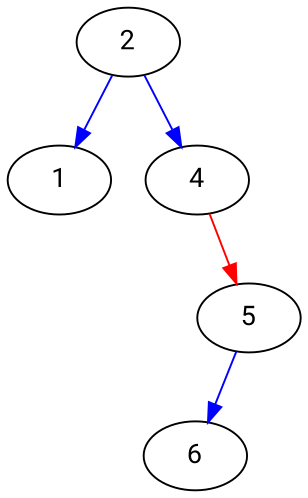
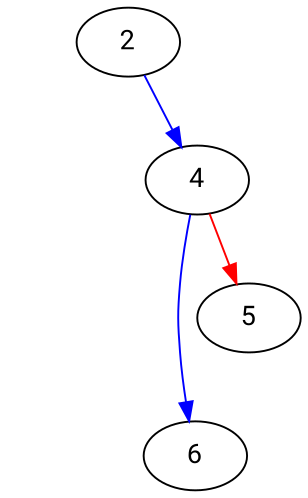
(59, 180) -> none
(226, 378) -> (178, 308)
